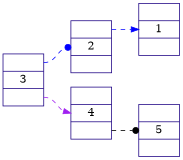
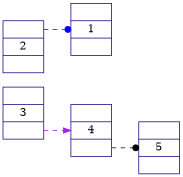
(121, 29) -> (54, 29)
(55, 57) -> none
